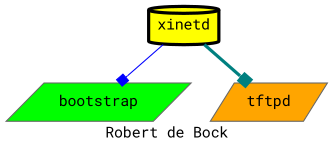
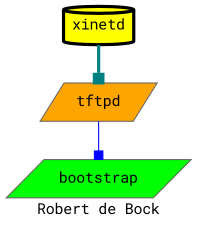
(145, 60) -> (99, 135)
